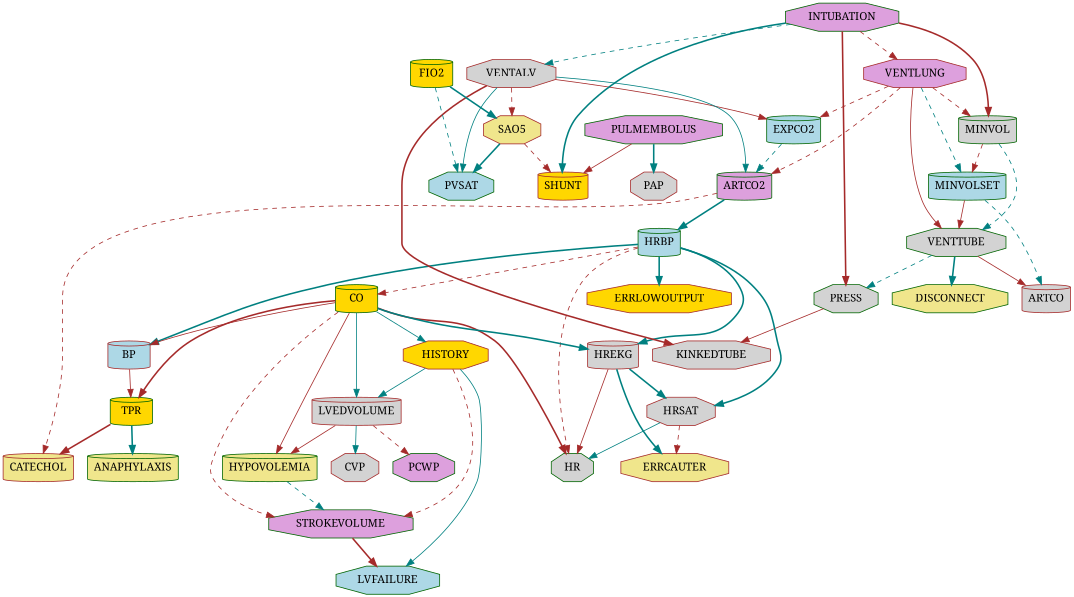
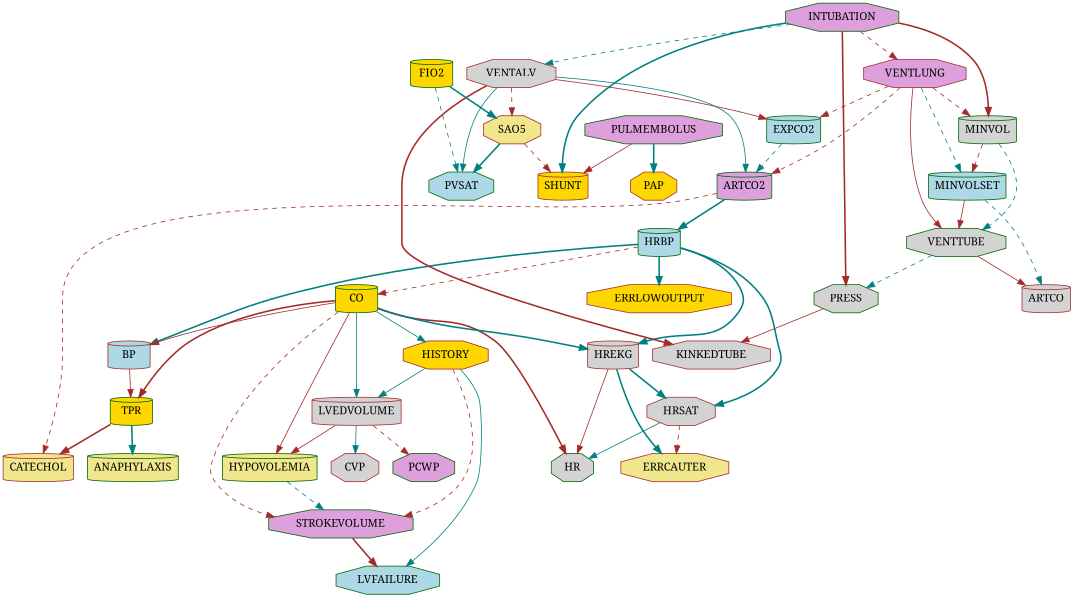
(654, 186) -> (654, 186)
(950, 299) -> none
(563, 329) -> none
